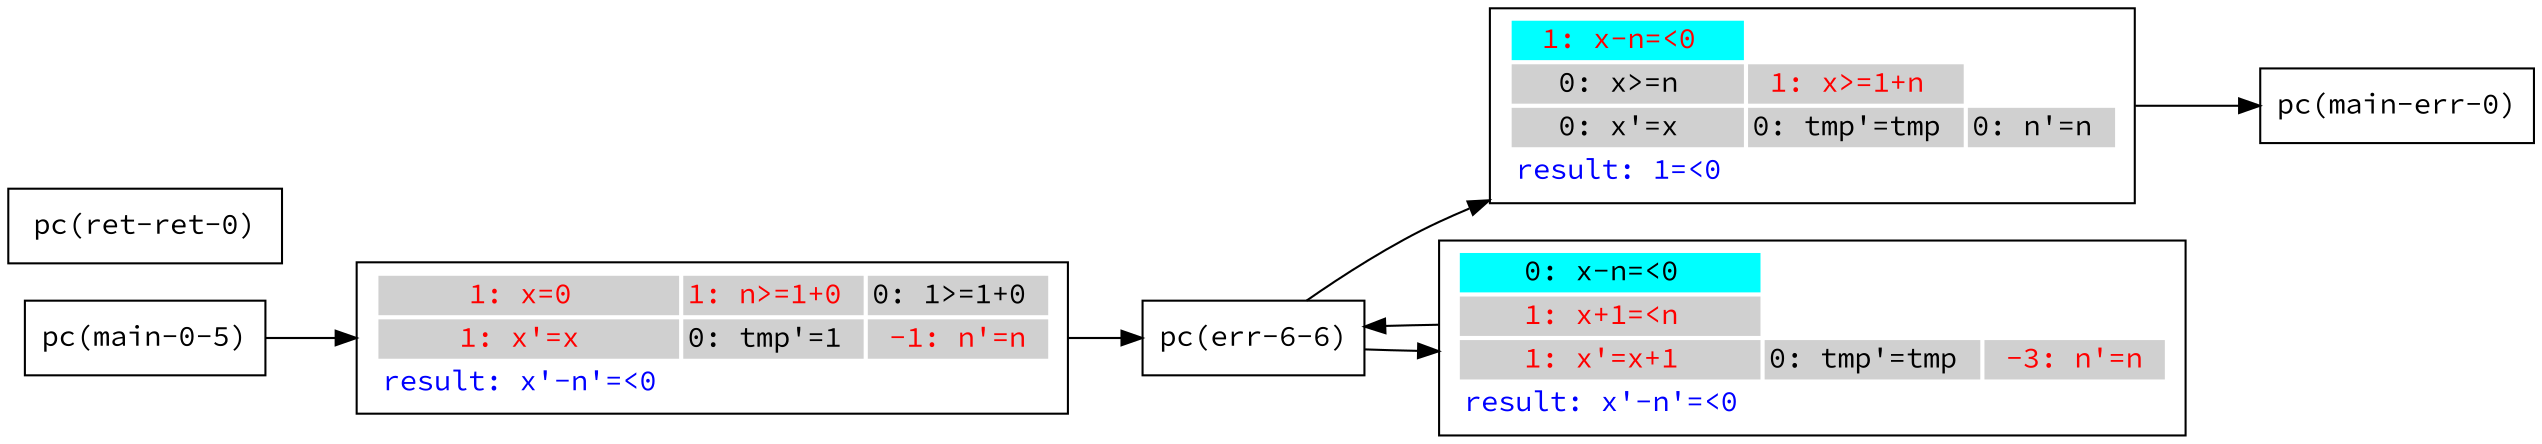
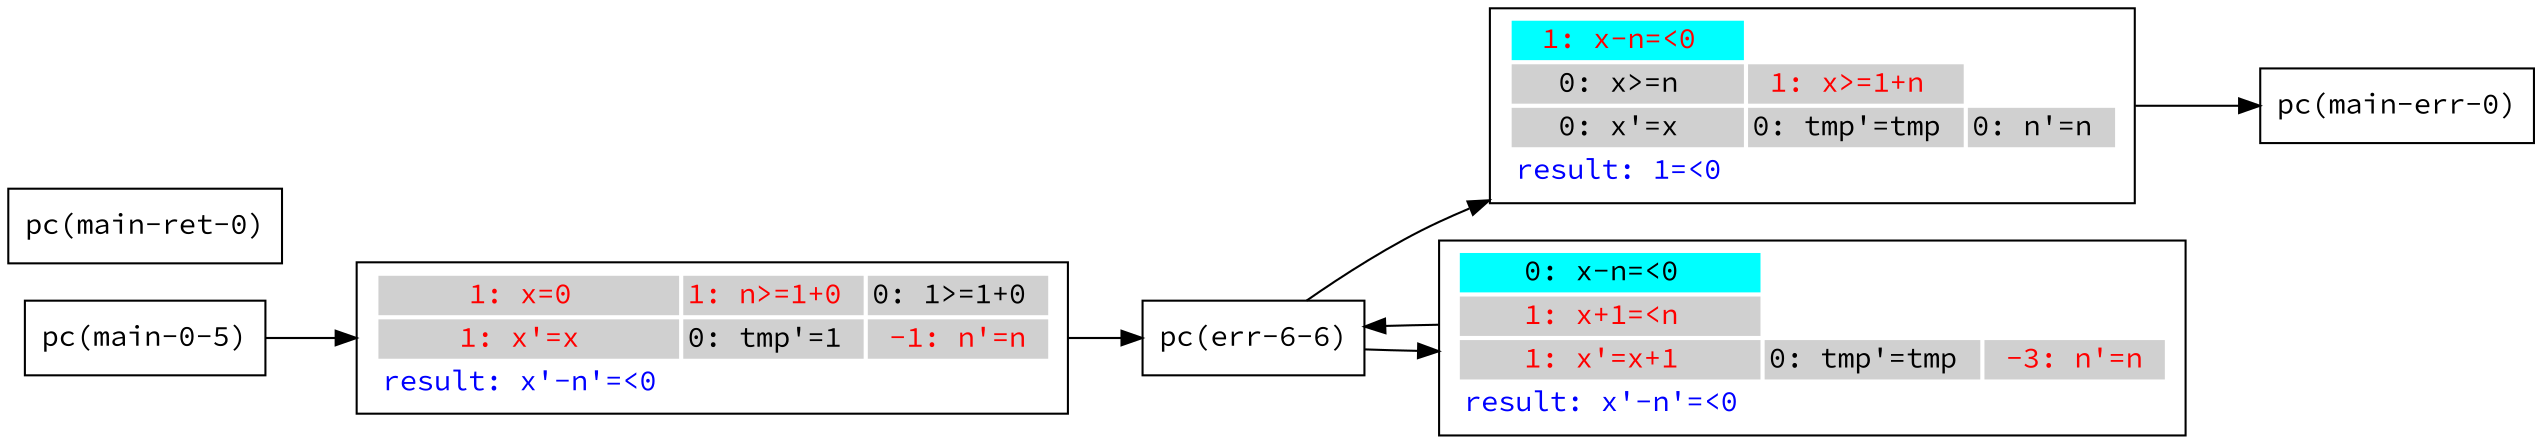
(145, 226) -> (145, 226)
